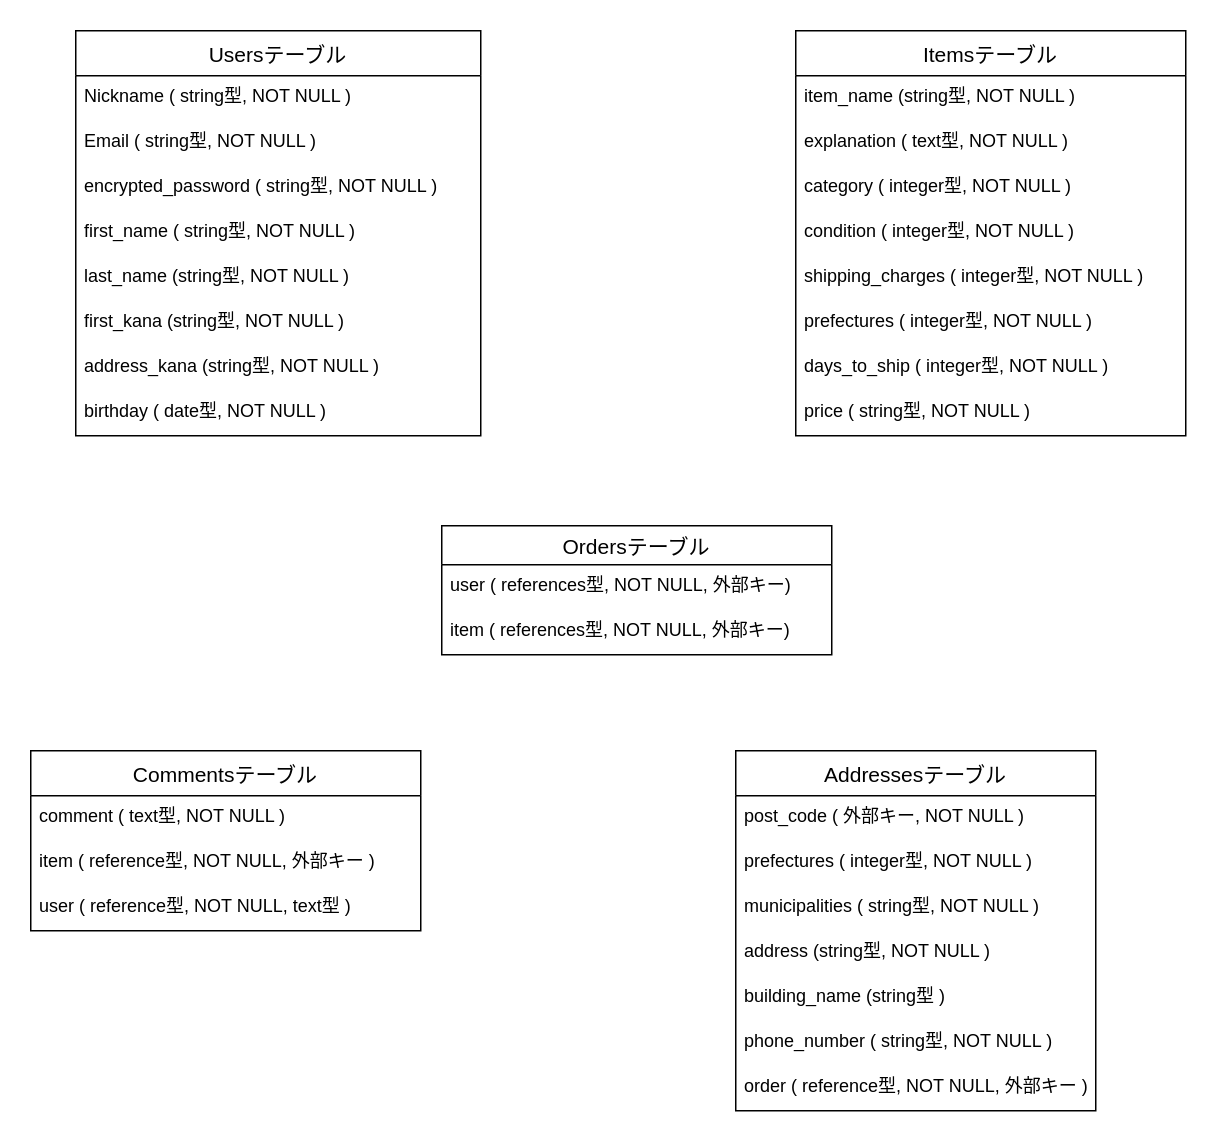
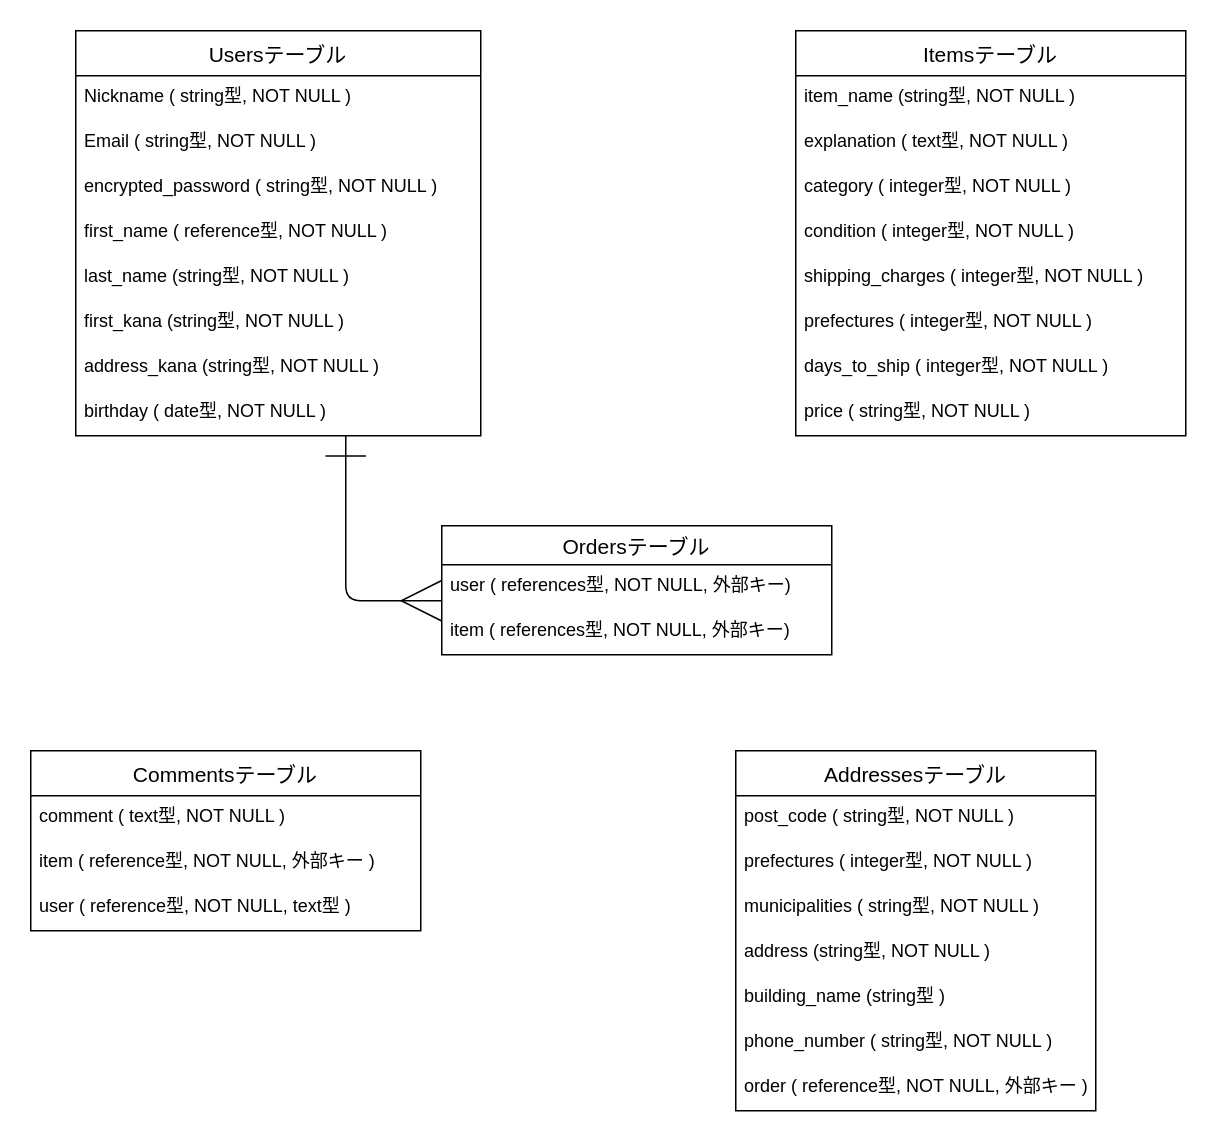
(233, 231) -> (250, 231)
none -> (346, 561)
(889, 816) -> (890, 816)
